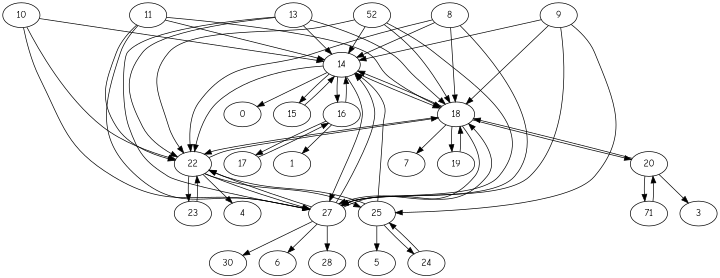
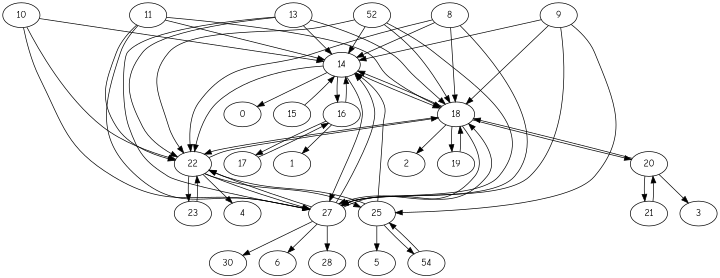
(316, 86) -> none
(406, 164) -> (406, 164)
(649, 214) -> (649, 214)
(426, 263) -> (426, 263)
